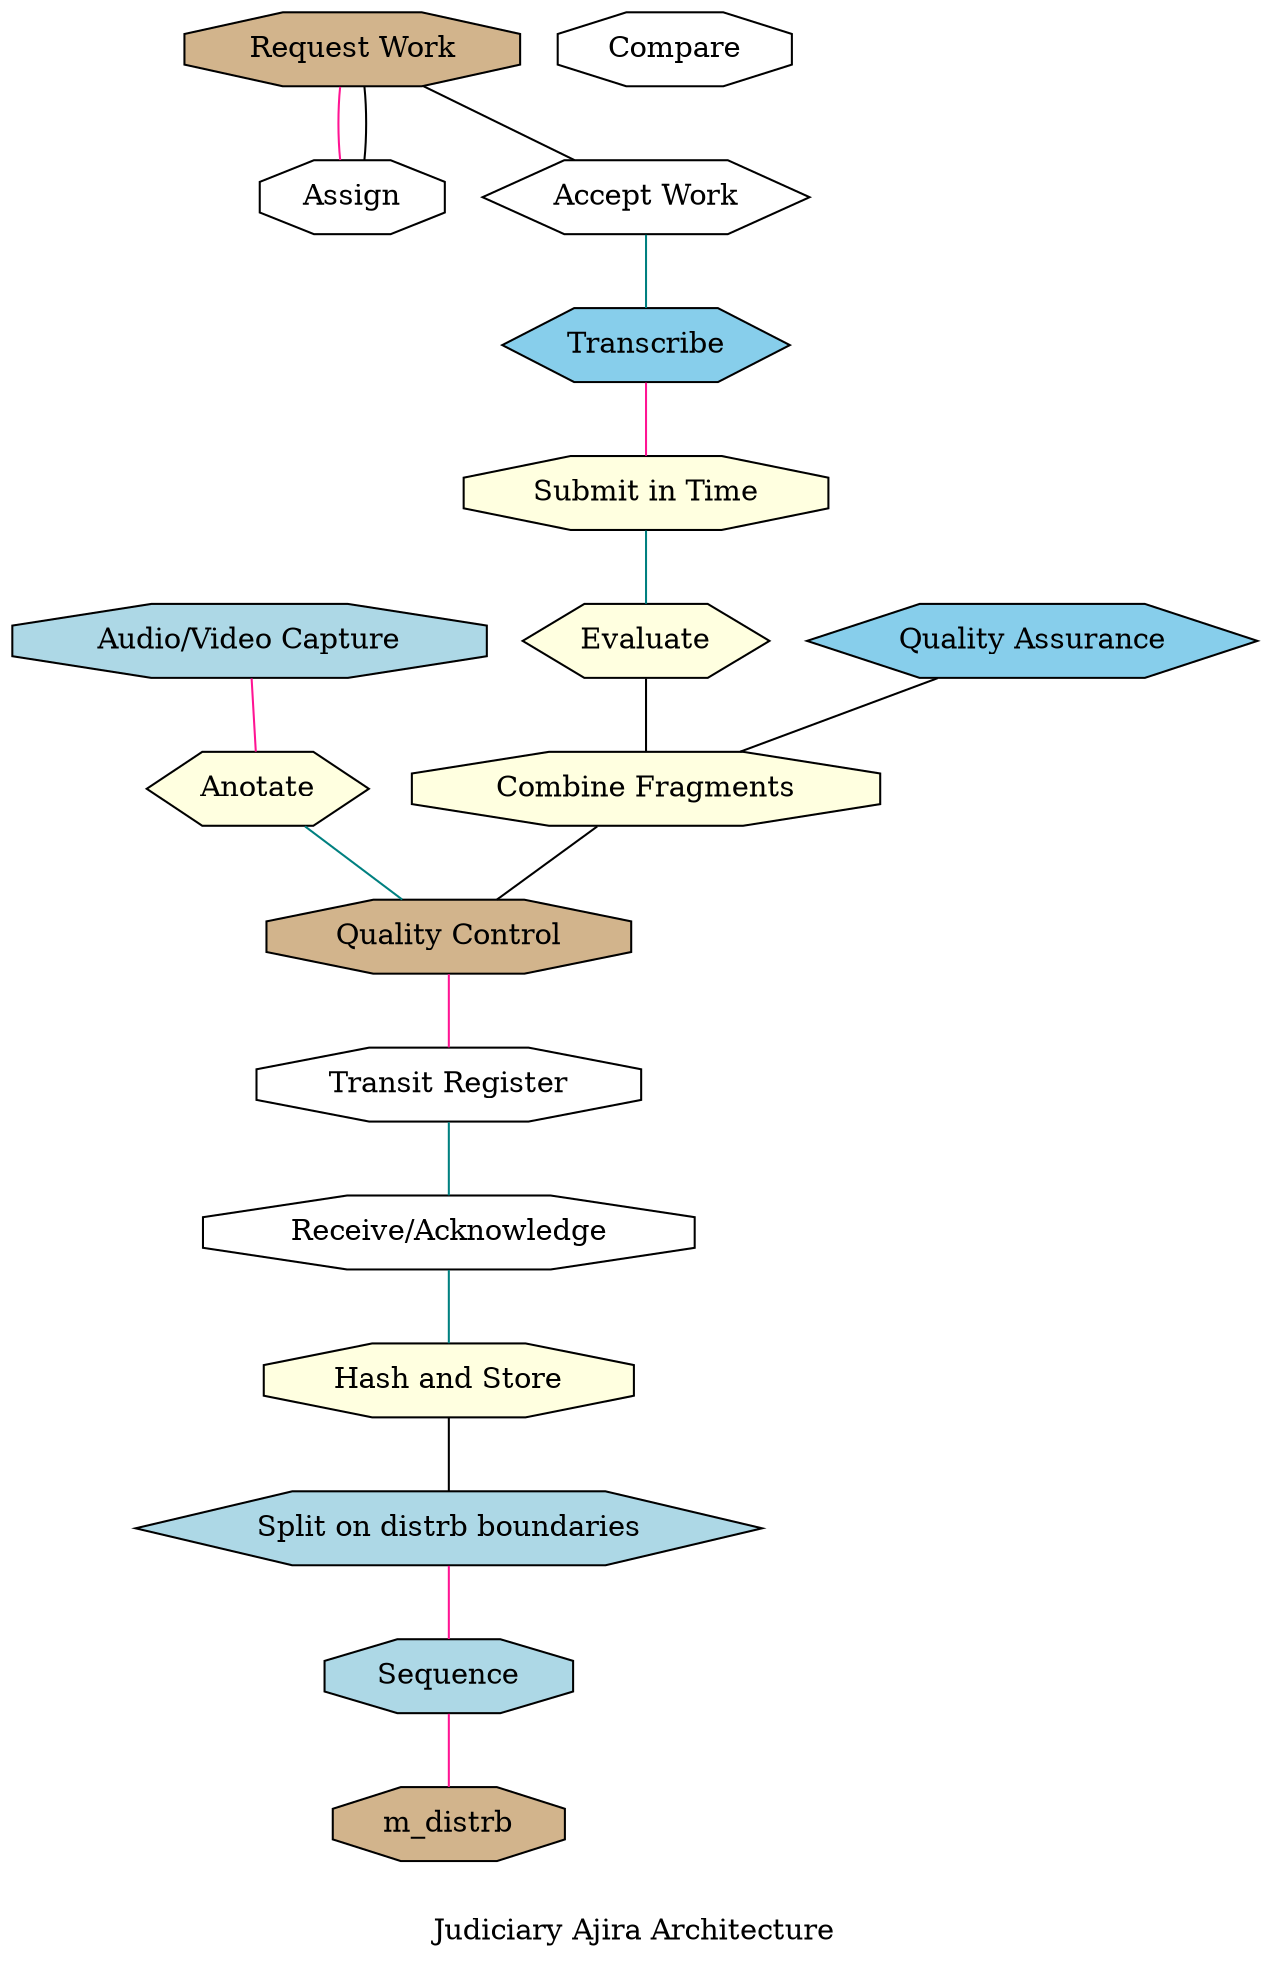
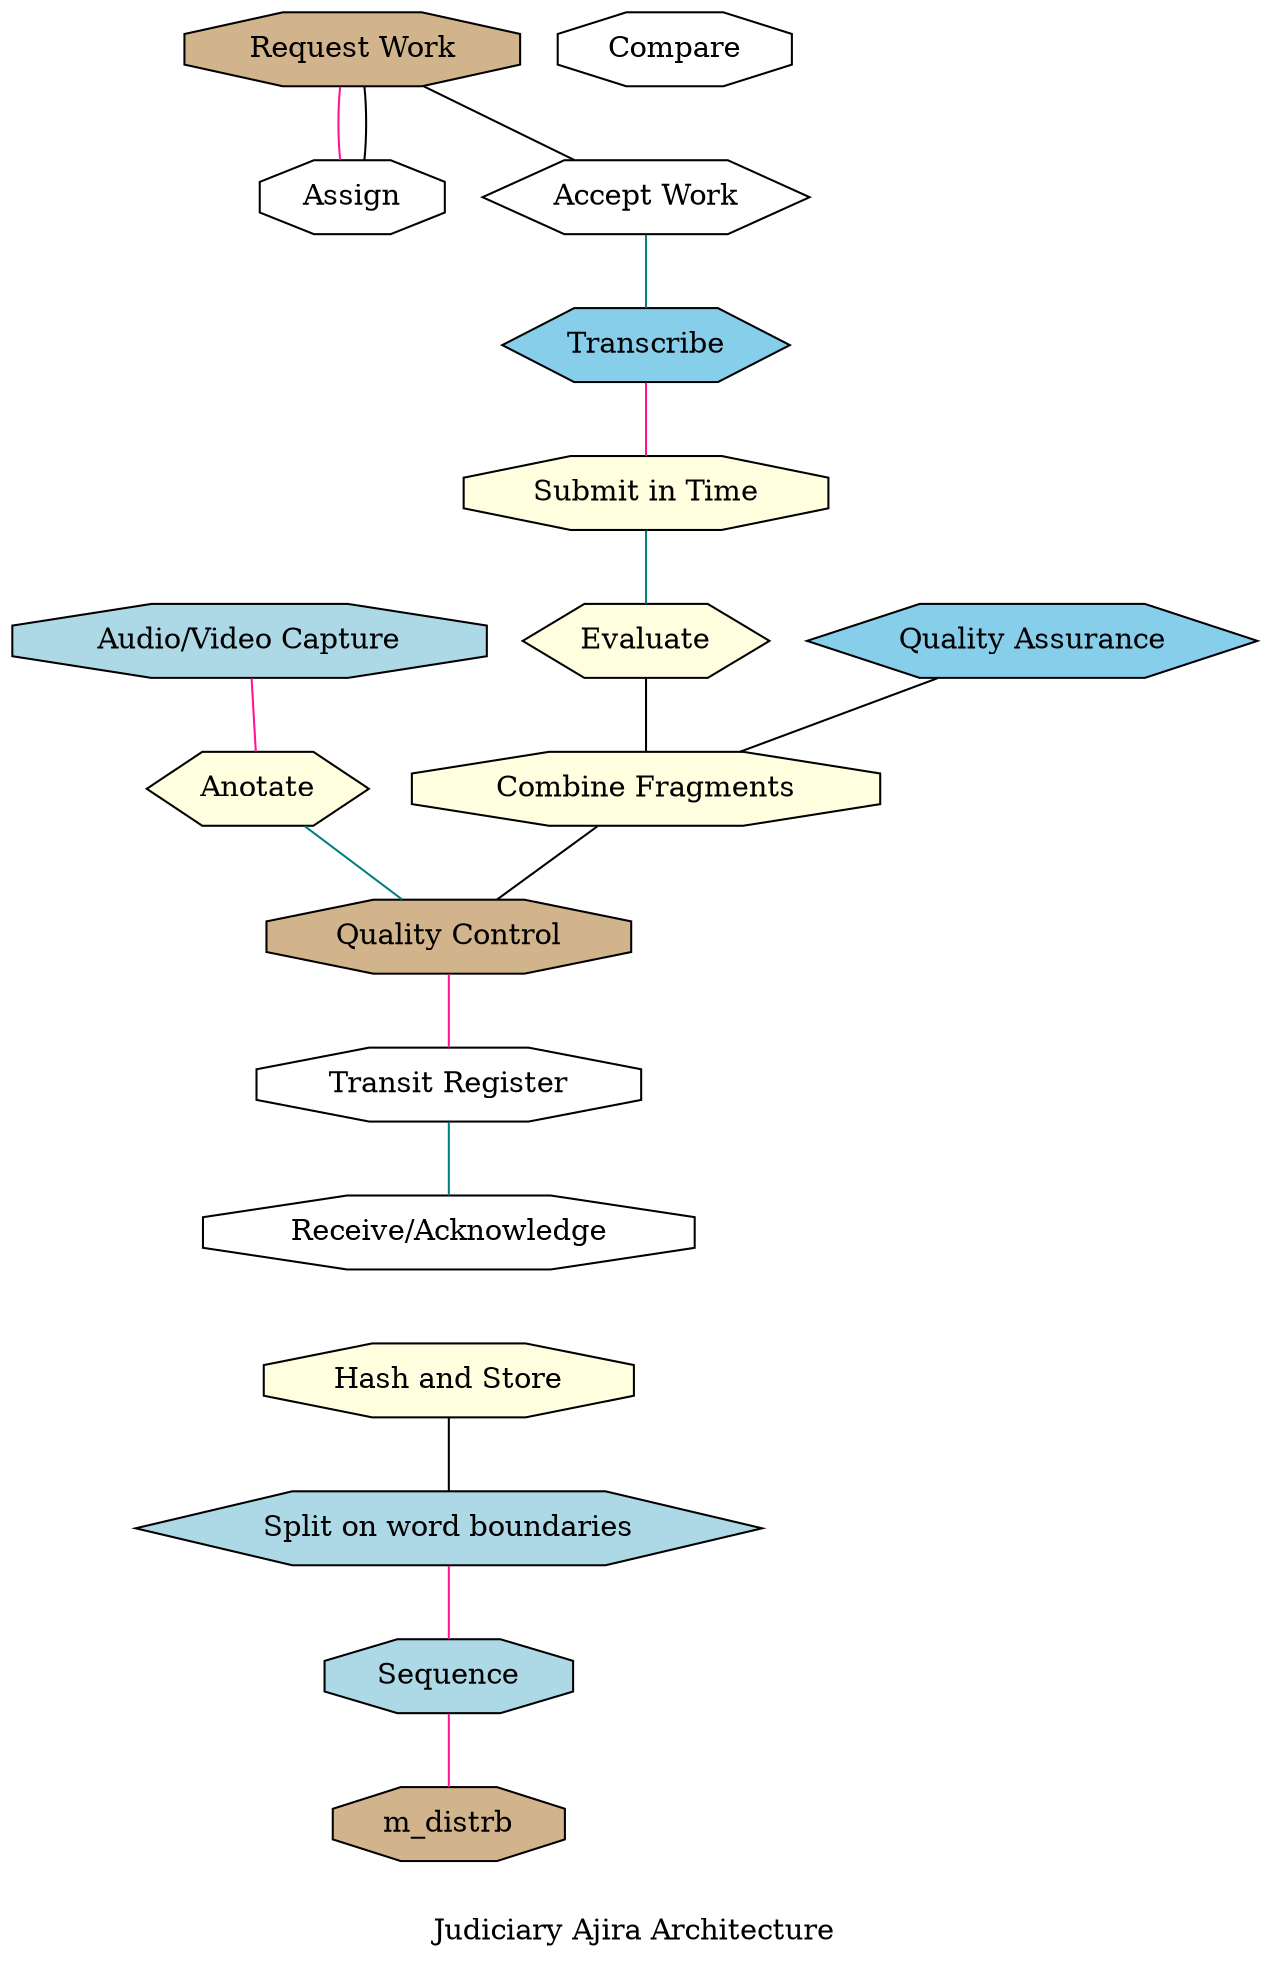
(449, 1307) -> none
(449, 1528) -> (449, 1528)
